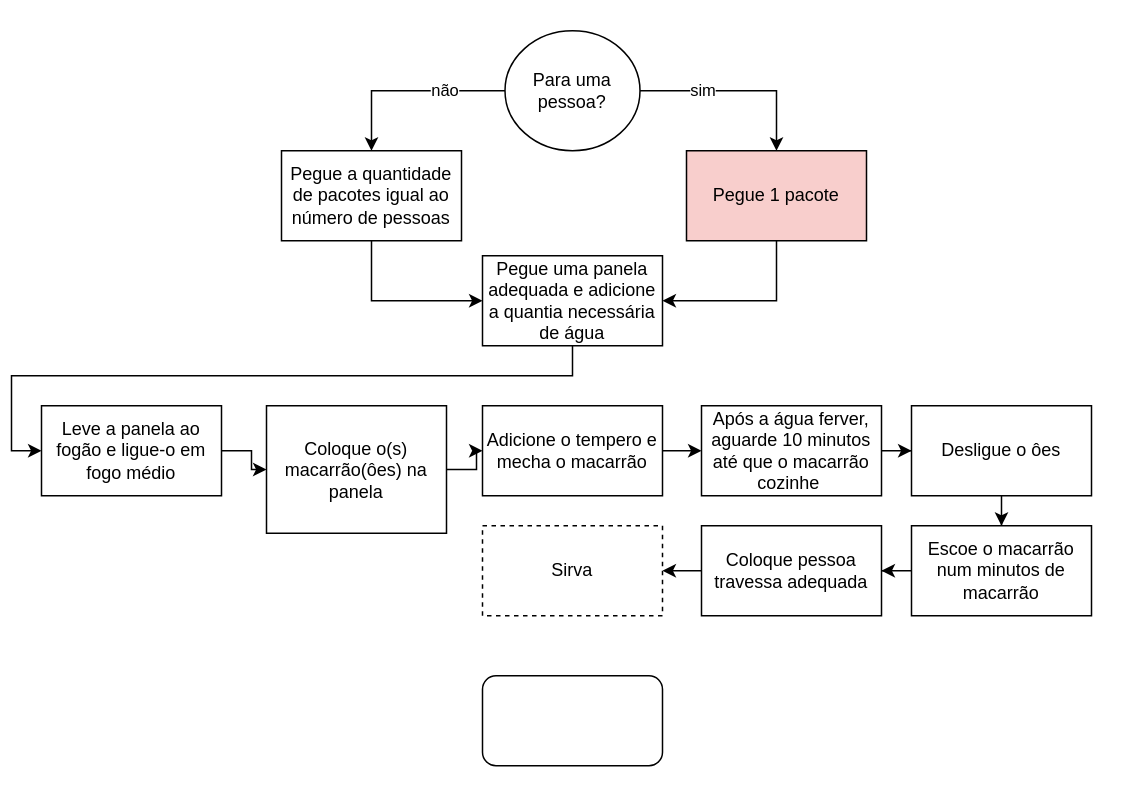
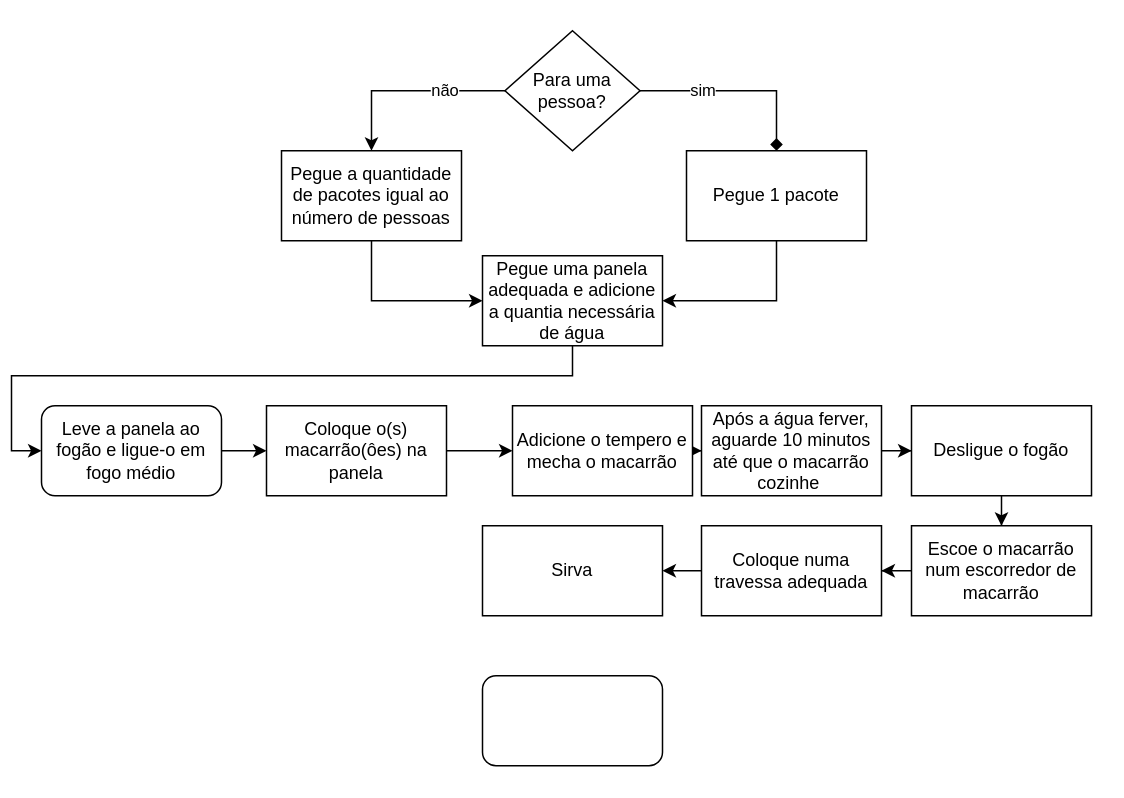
(572, 91) -> (572, 91)
(776, 139) -> (776, 138)
(776, 196) -> (776, 196)
(131, 451) -> (131, 451)
(572, 451) -> (602, 451)
(1001, 451) -> (1001, 451)
(356, 470) -> (356, 451)
(572, 571) -> (572, 571)
(791, 571) -> (791, 571)
(1001, 571) -> (1001, 571)
